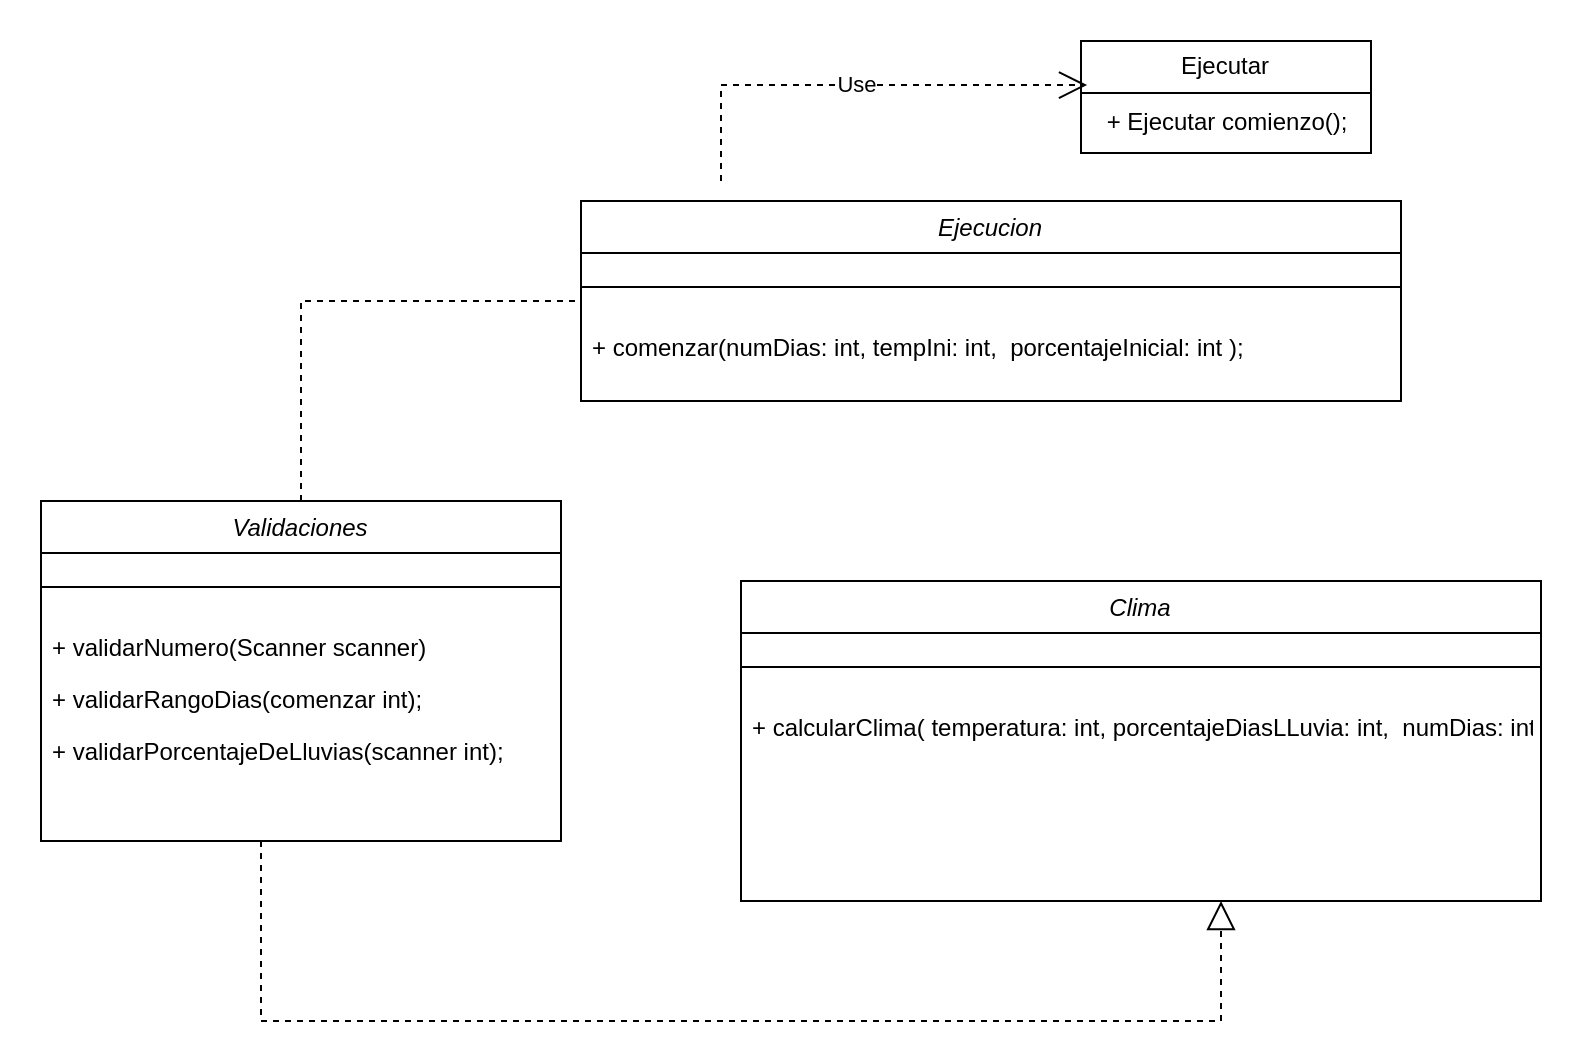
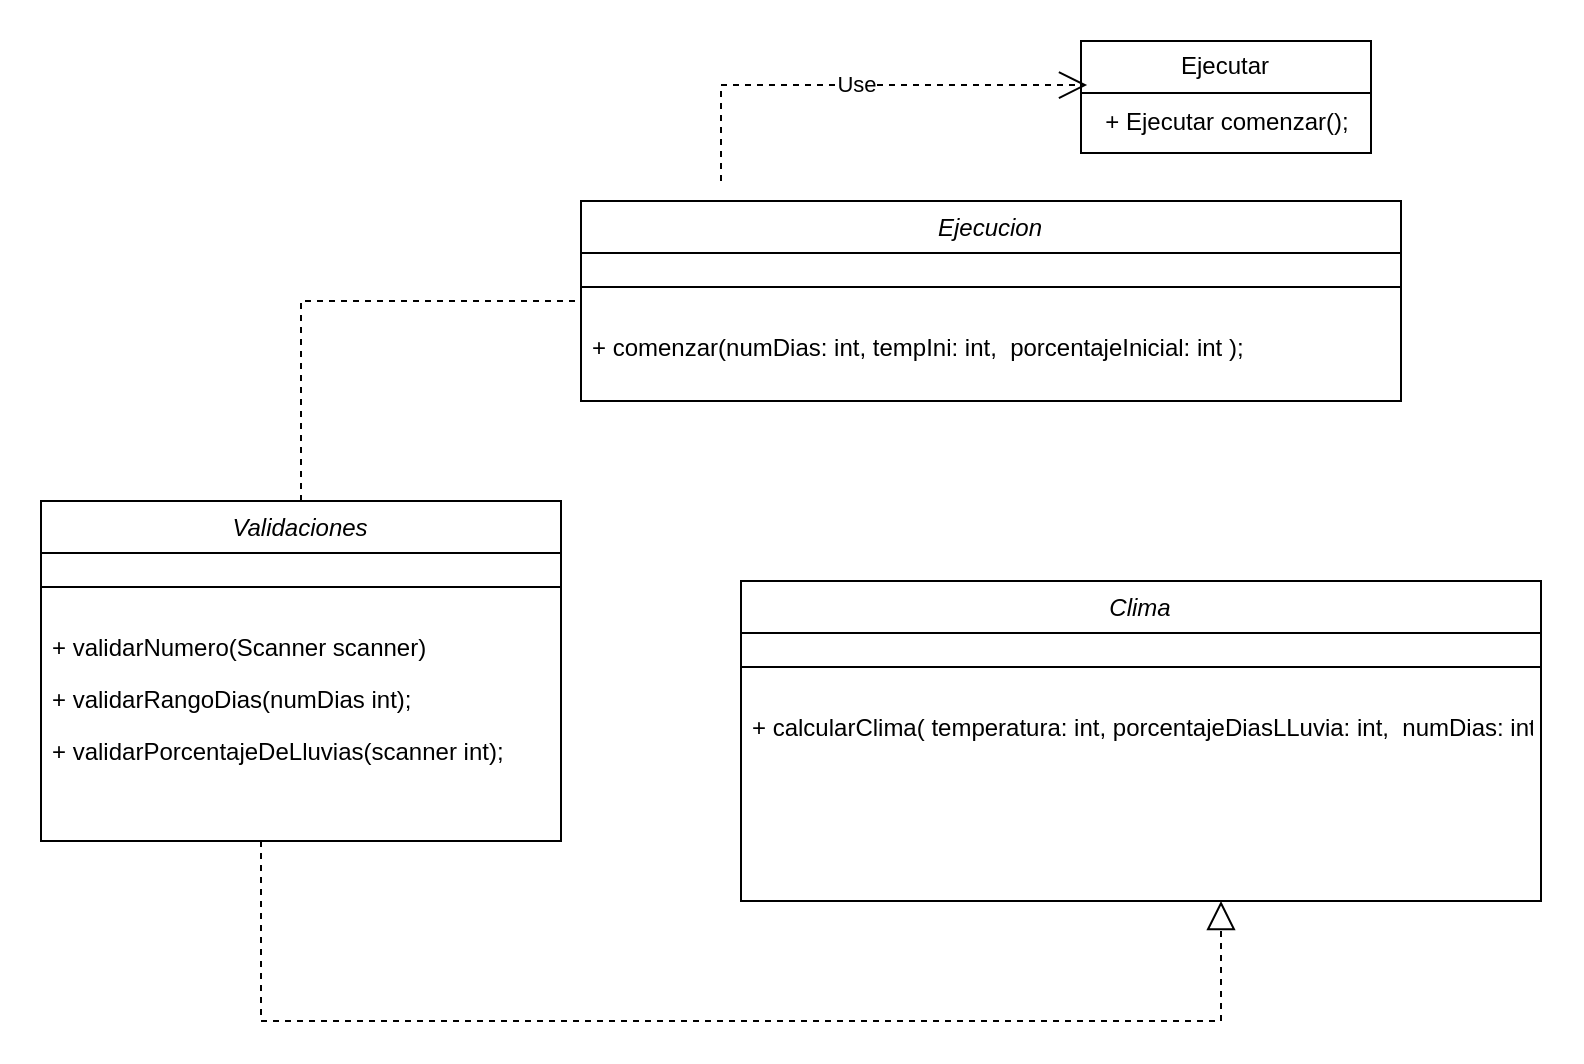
(1228, 123) -> (1228, 123)
(252, 700) -> (242, 700)
